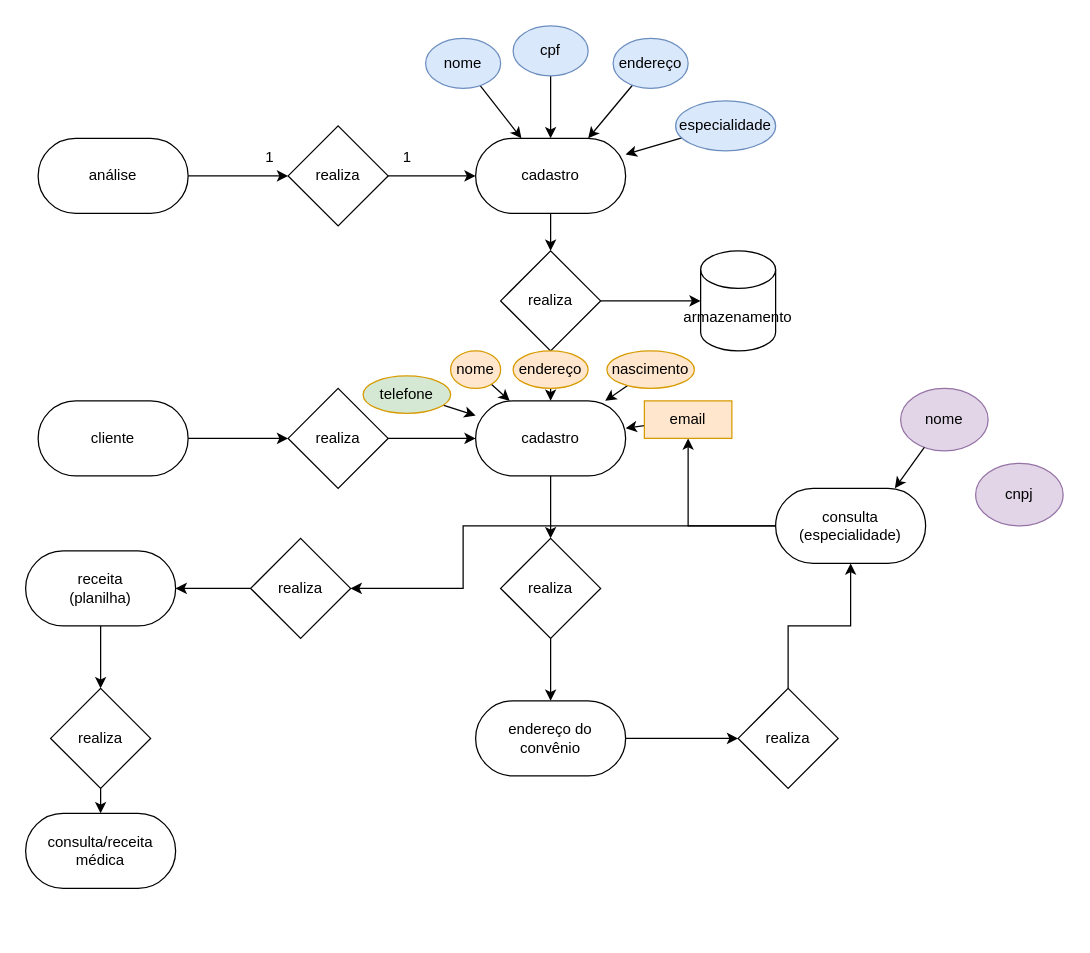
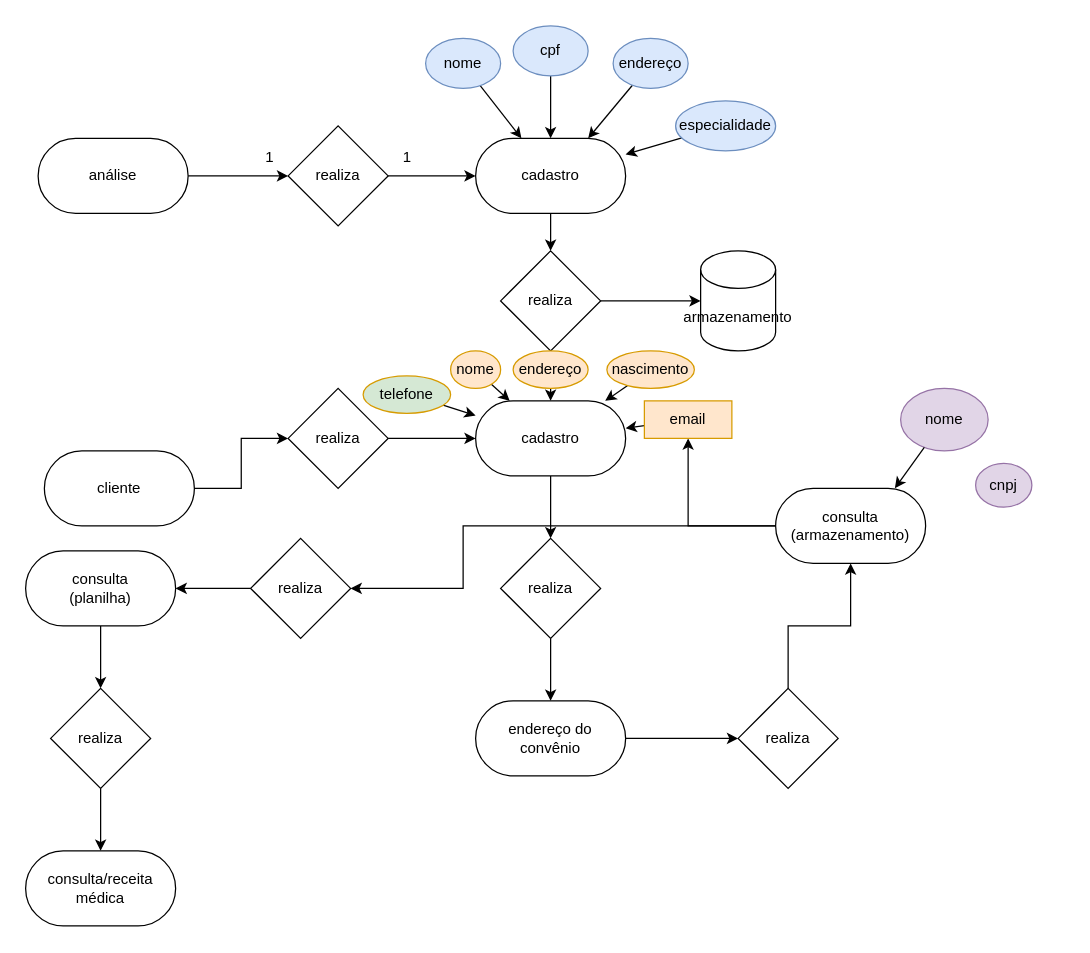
(113, 438) -> (119, 488)
(1019, 494) -> (1004, 485)
(851, 526) -> (851, 526)
(101, 588) -> (101, 588)
(101, 851) -> (101, 888)
